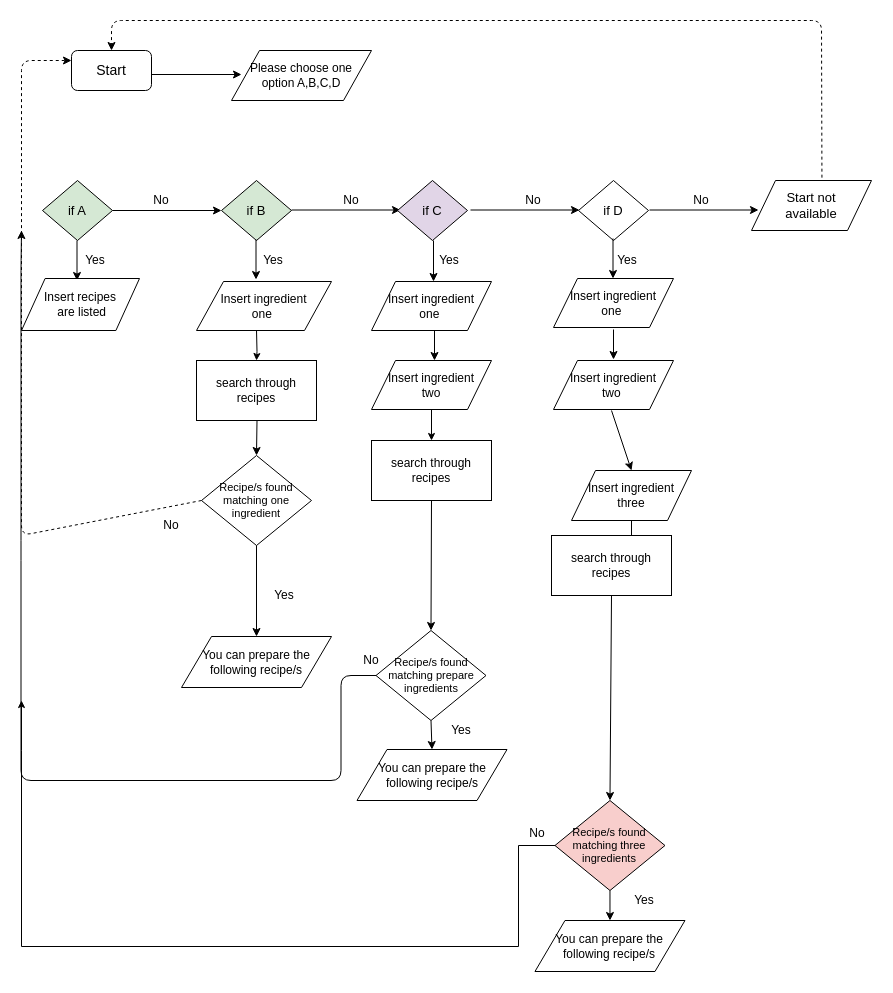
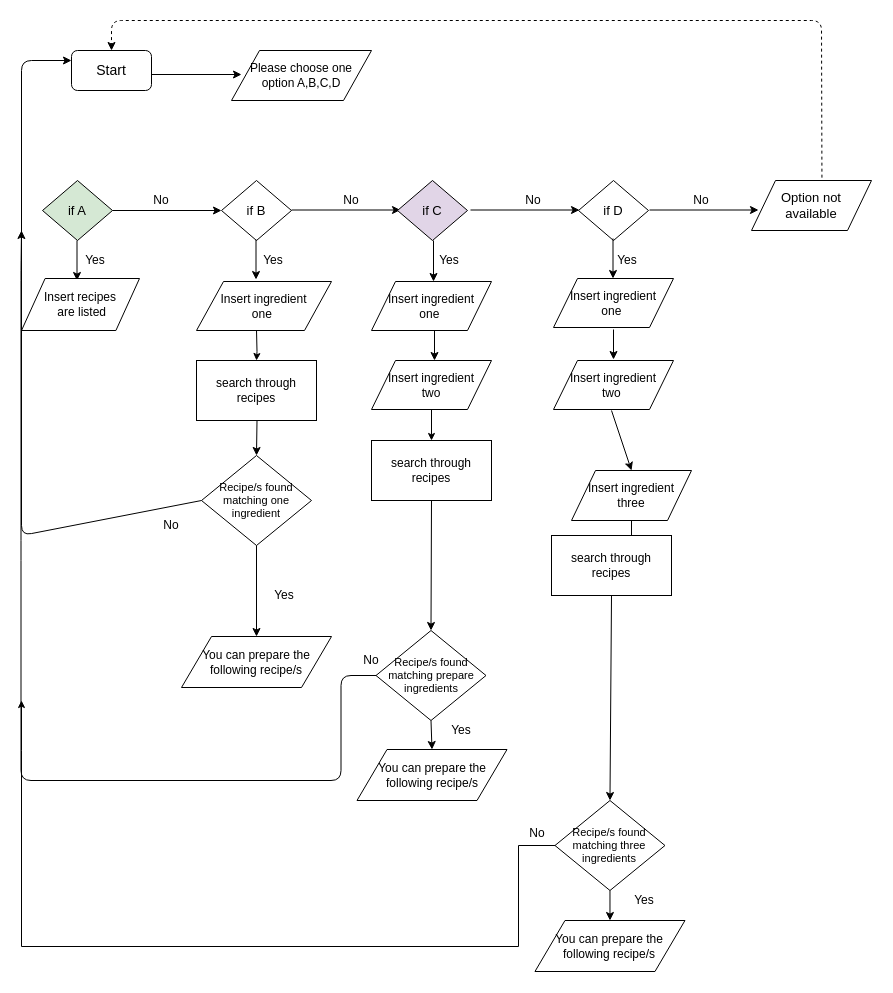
(22, 132) -> (22, 132)
(812, 206) -> (812, 206)
(257, 211) -> (257, 211)
(610, 846) -> (610, 846)
